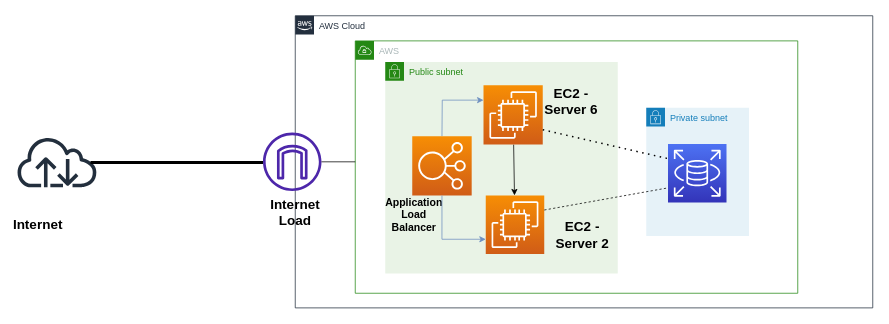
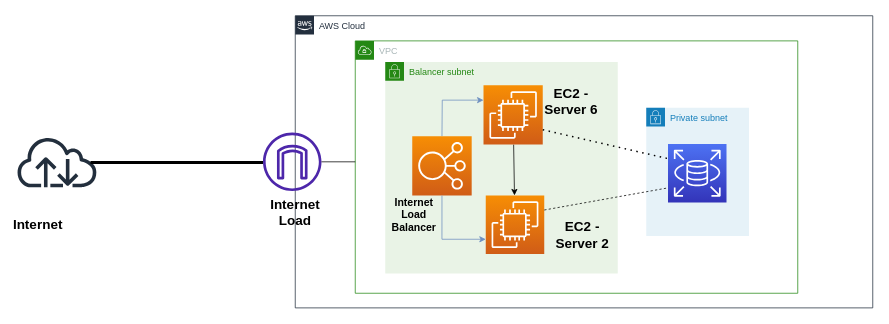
(387, 52) -> (387, 52)
(438, 73) -> (445, 73)
(414, 215) -> (414, 215)
